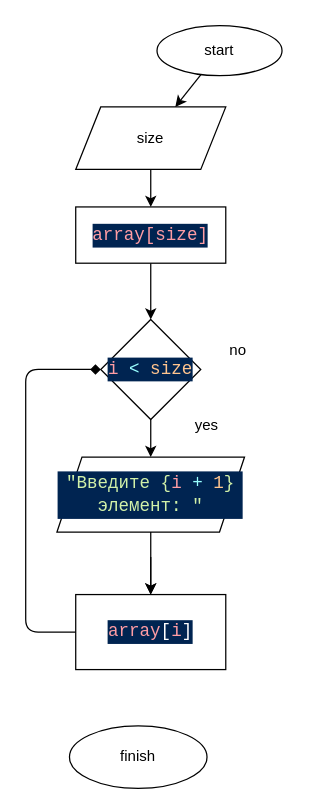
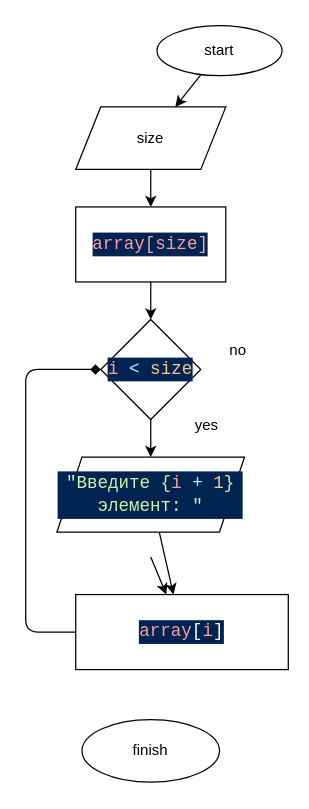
(151, 235) -> (151, 244)
(151, 632) -> (182, 632)
(138, 757) -> (151, 751)
